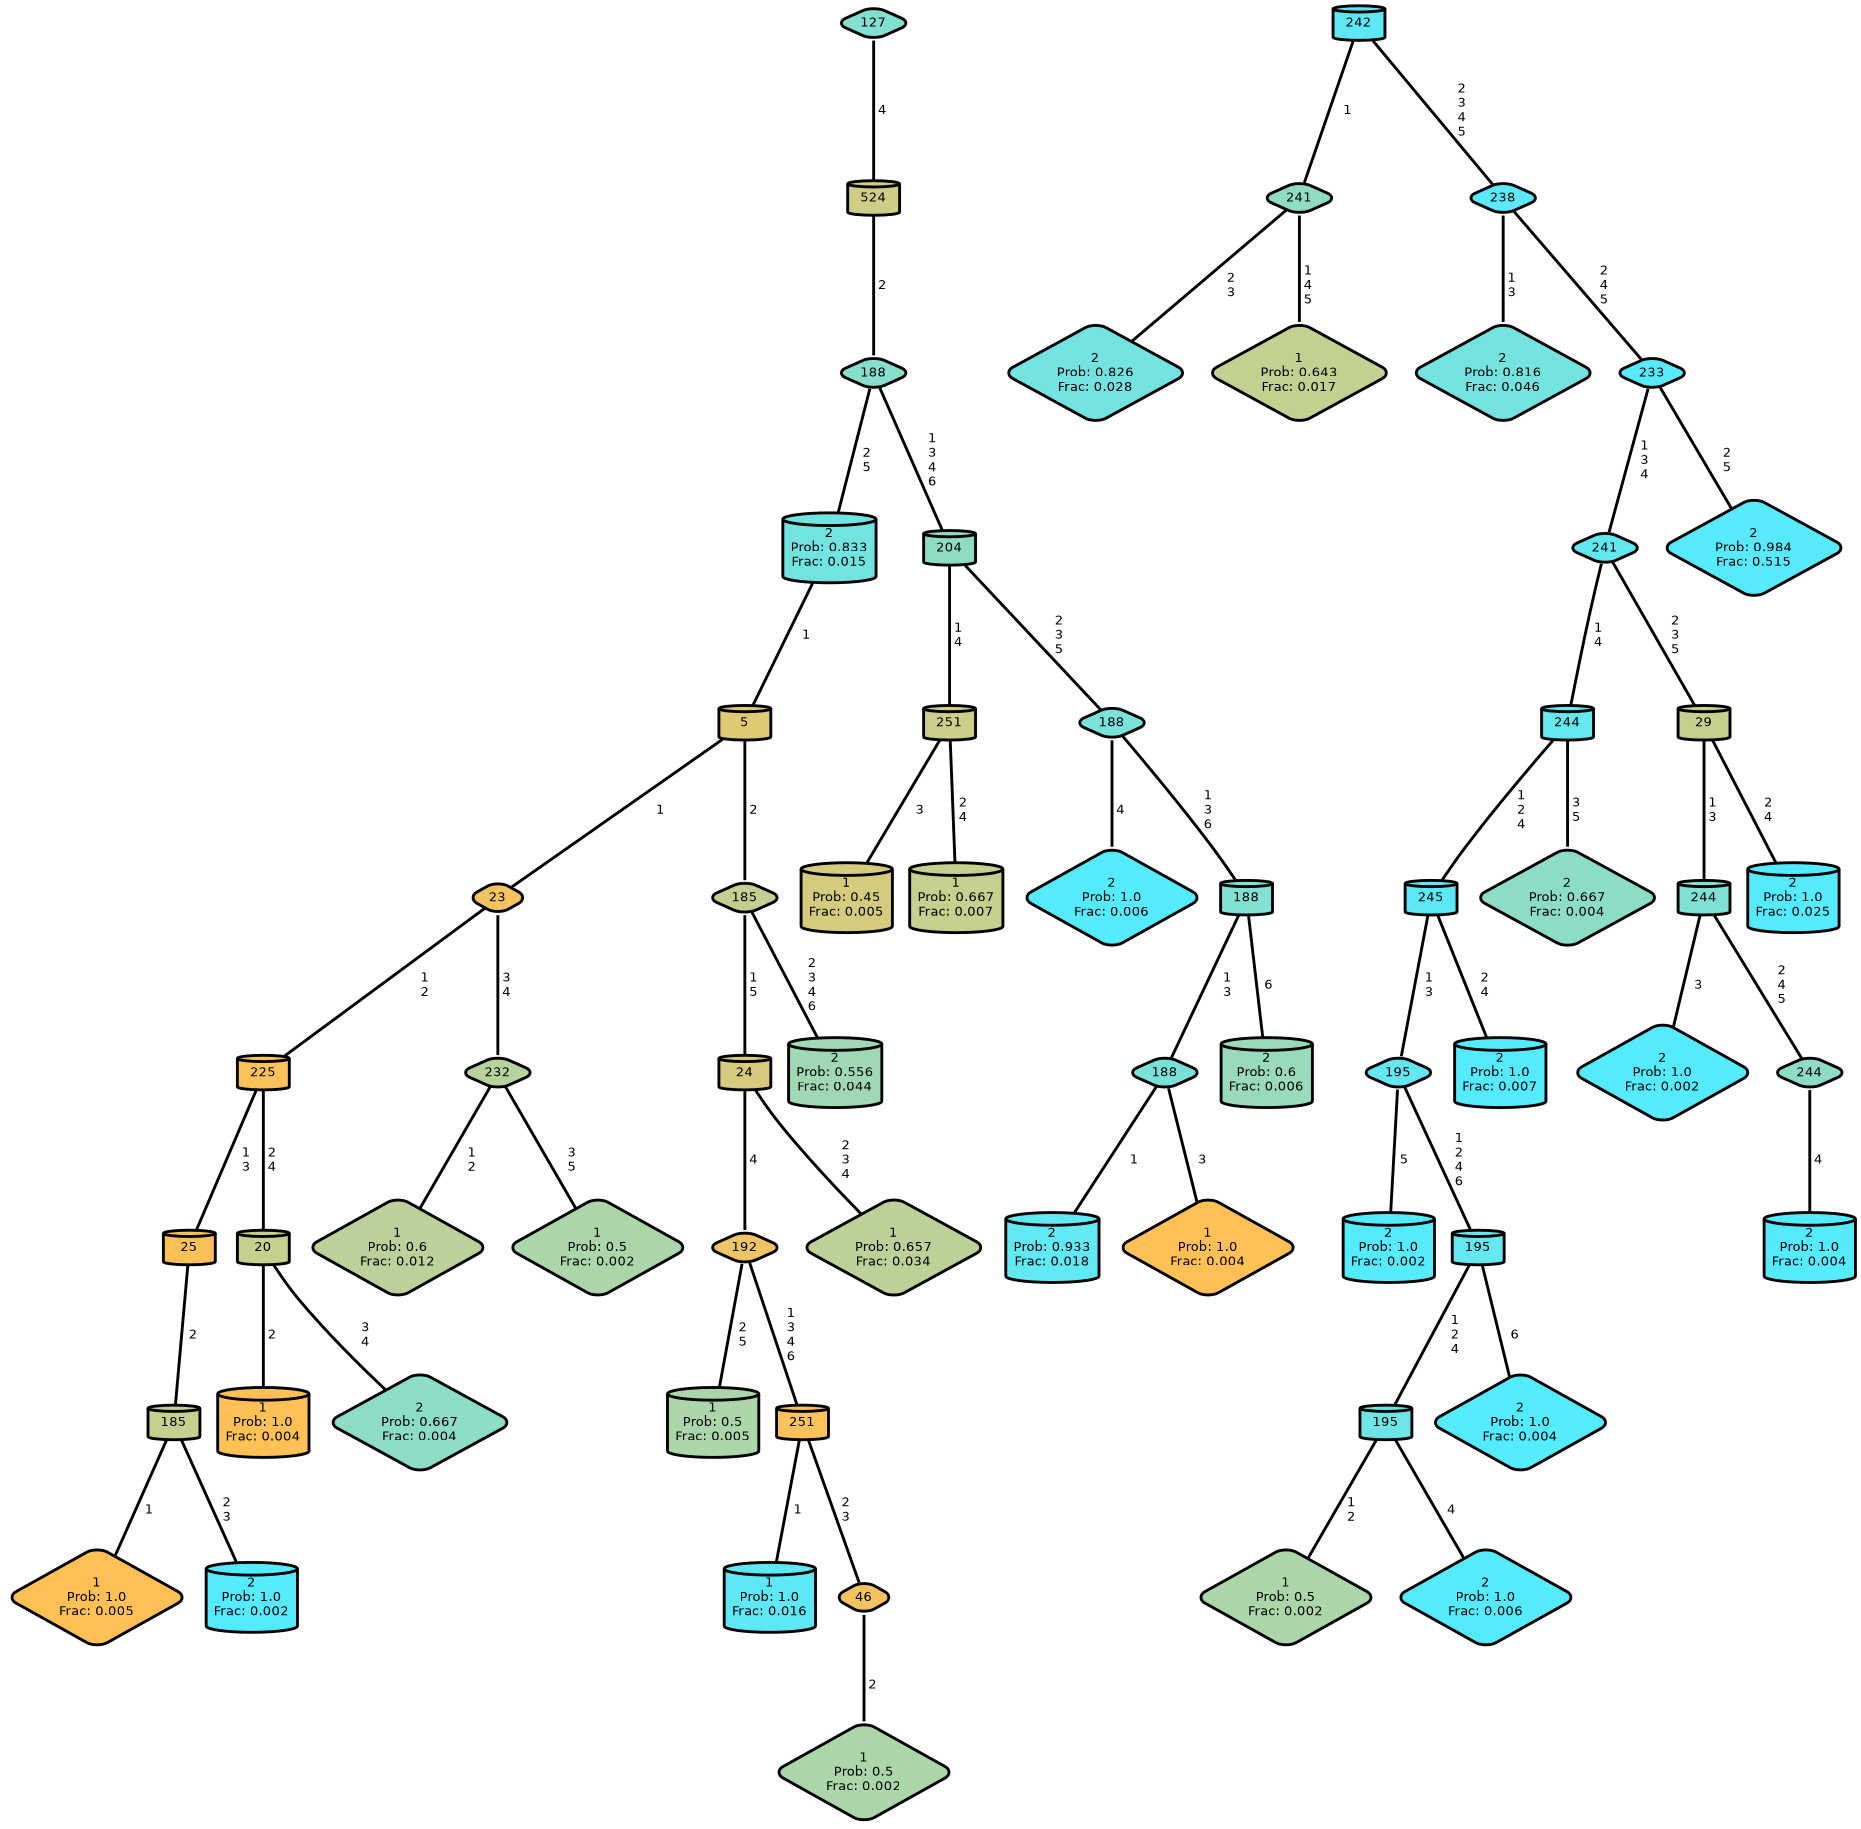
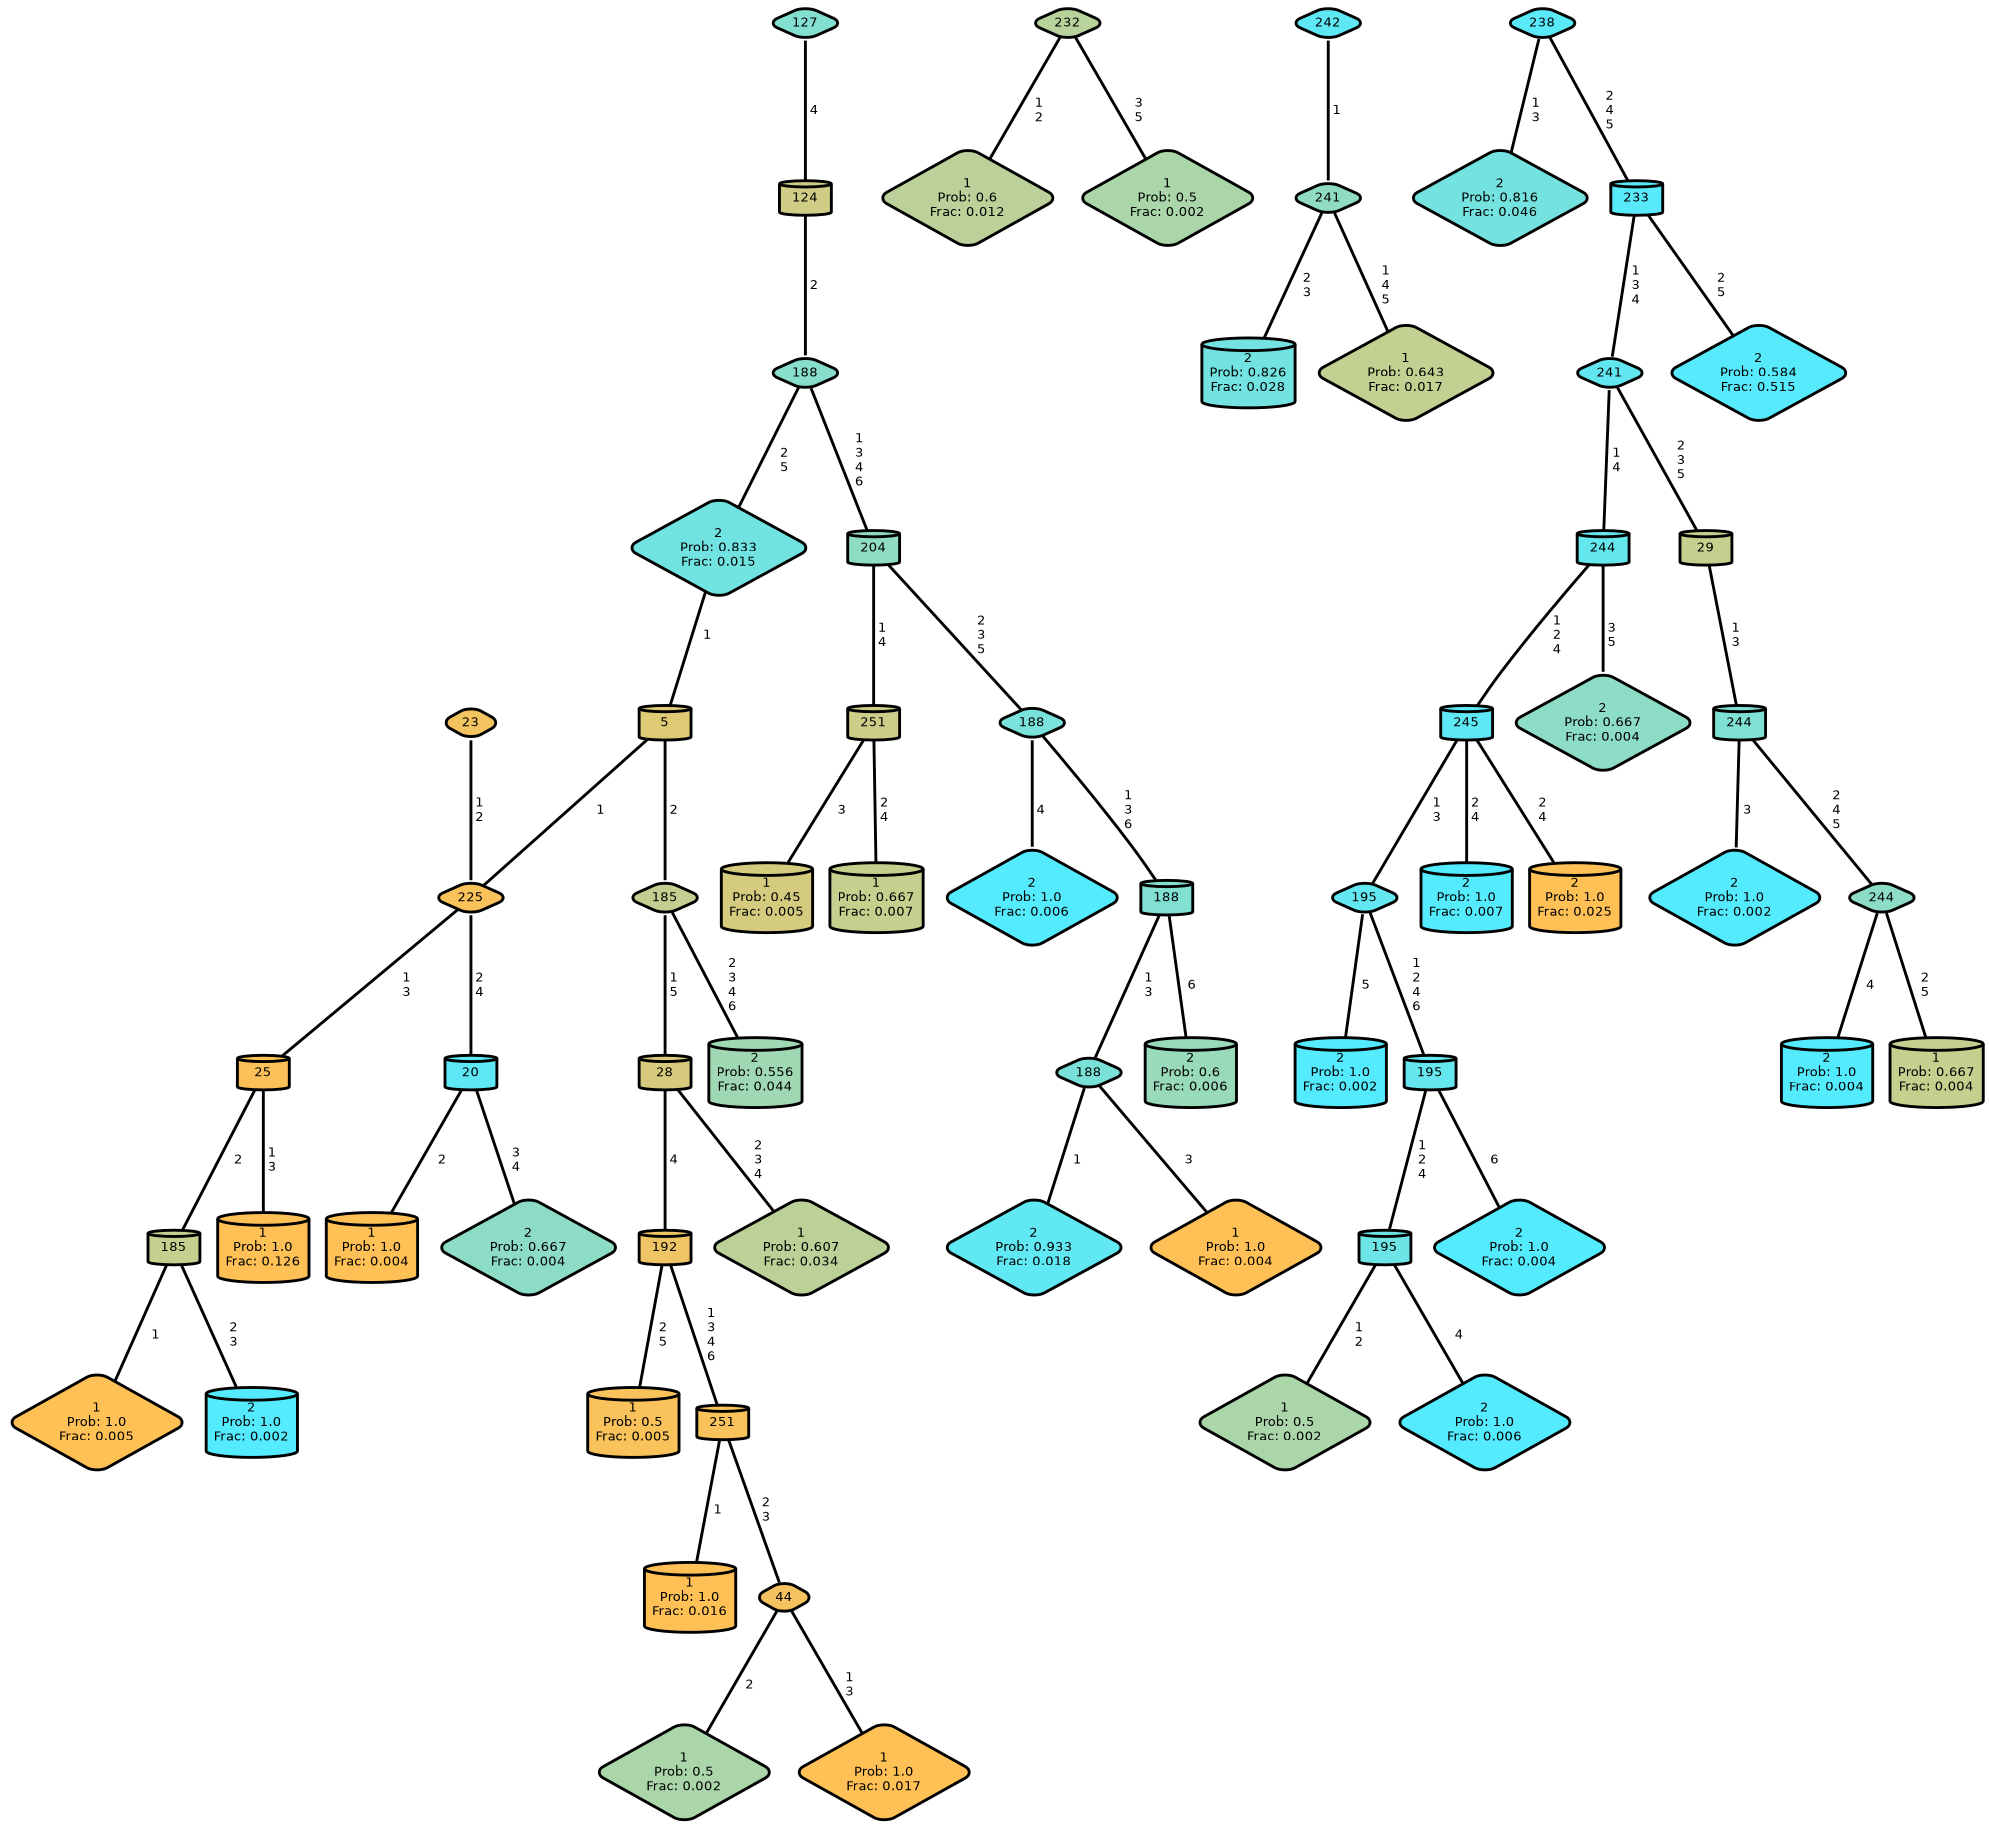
(1359, 23) -> (1328, 23)
(1433, 113) -> none
(874, 198) -> (805, 198)
(1096, 373) -> (1248, 373)
(1652, 373) -> (1637, 198)
(829, 548) -> (719, 548)
(1754, 548) -> (1759, 373)
(1744, 801) -> (1515, 801)
(617, 813) -> (565, 813)
(1793, 898) -> (1575, 898)
(498, 985) -> none
(263, 1073) -> (471, 898)
(745, 1073) -> (665, 1073)
none -> (1937, 1073)
(263, 1248) -> (471, 1073)
none -> (263, 1248)
(745, 1248) -> (665, 1248)
(894, 1248) -> (802, 1248)
(1052, 1248) -> (1034, 1248)
(713, 1422) -> (633, 1422)
(770, 1597) -> (690, 1597)
(864, 1597) -> (784, 1597)
none -> (884, 1772)
